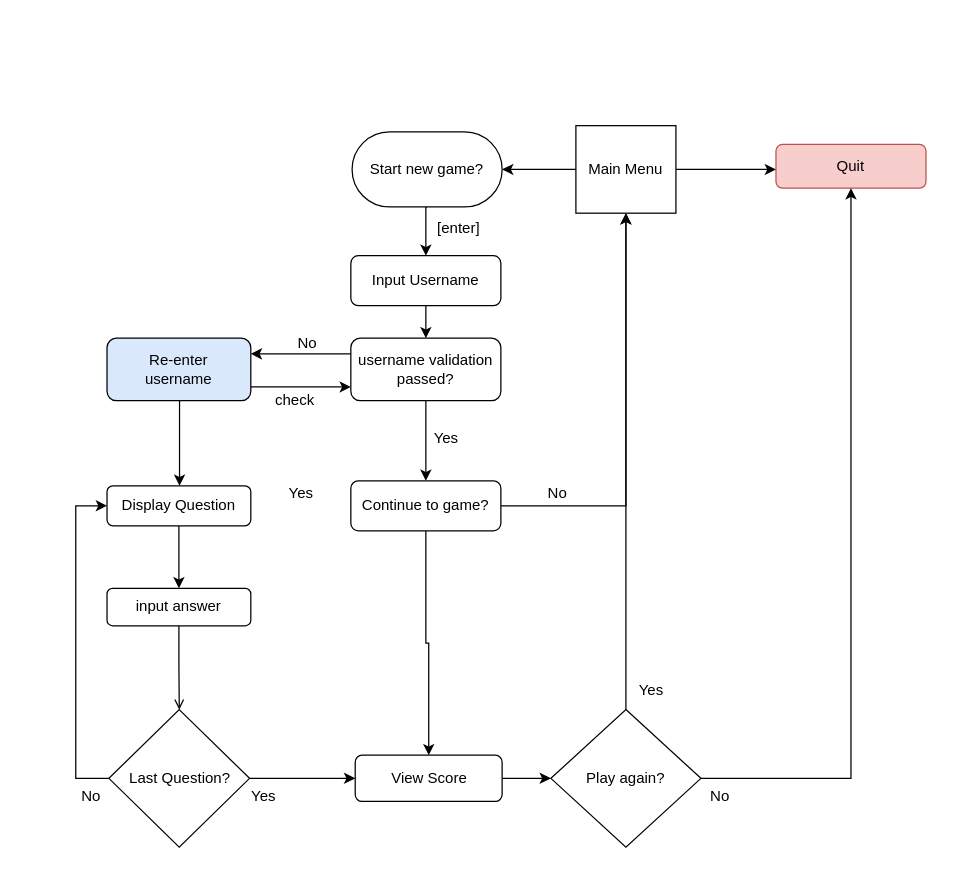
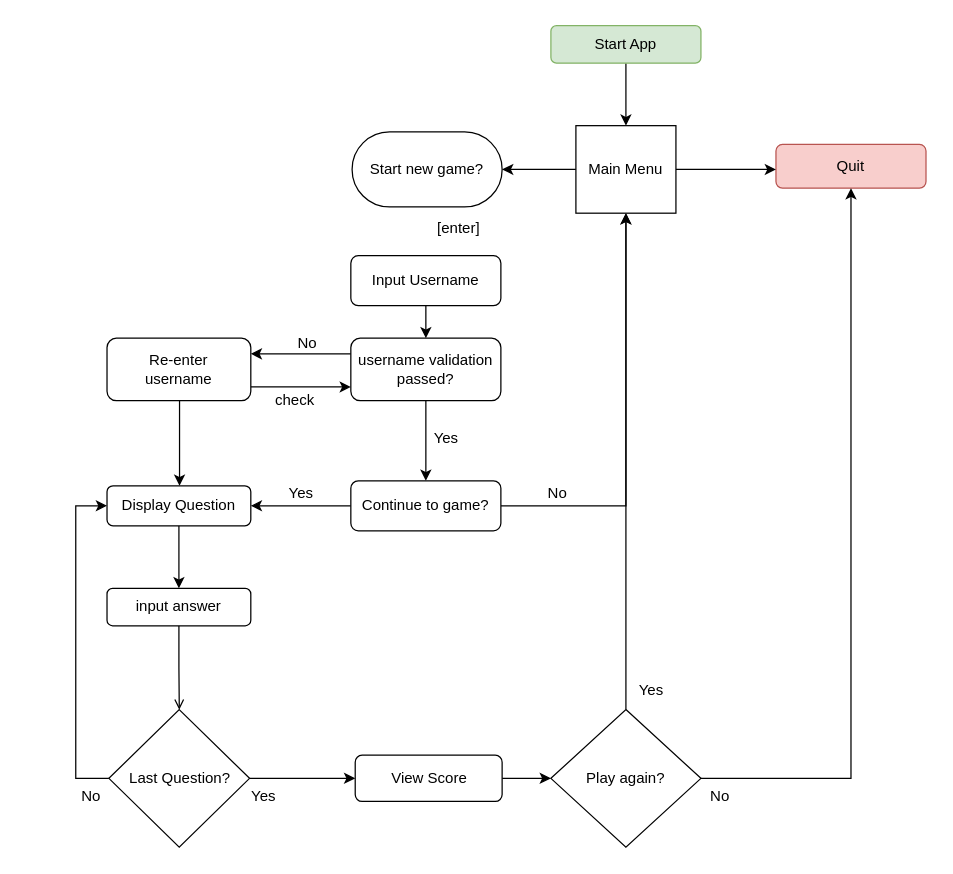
none -> (626, 44)
none -> (626, 90)
(426, 226) -> none
(179, 369) -> (179, 369)
(426, 640) -> (305, 506)
